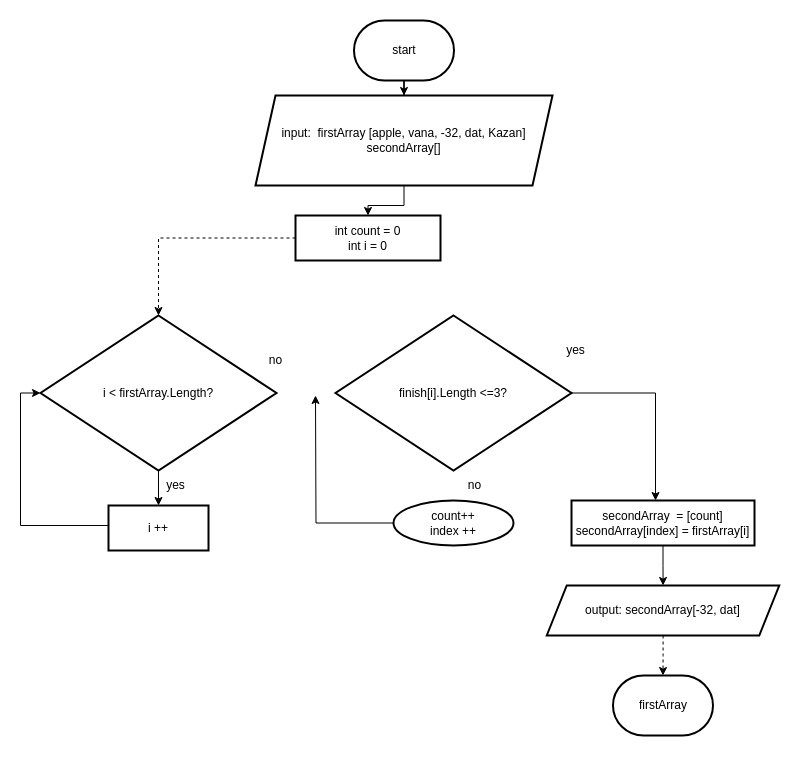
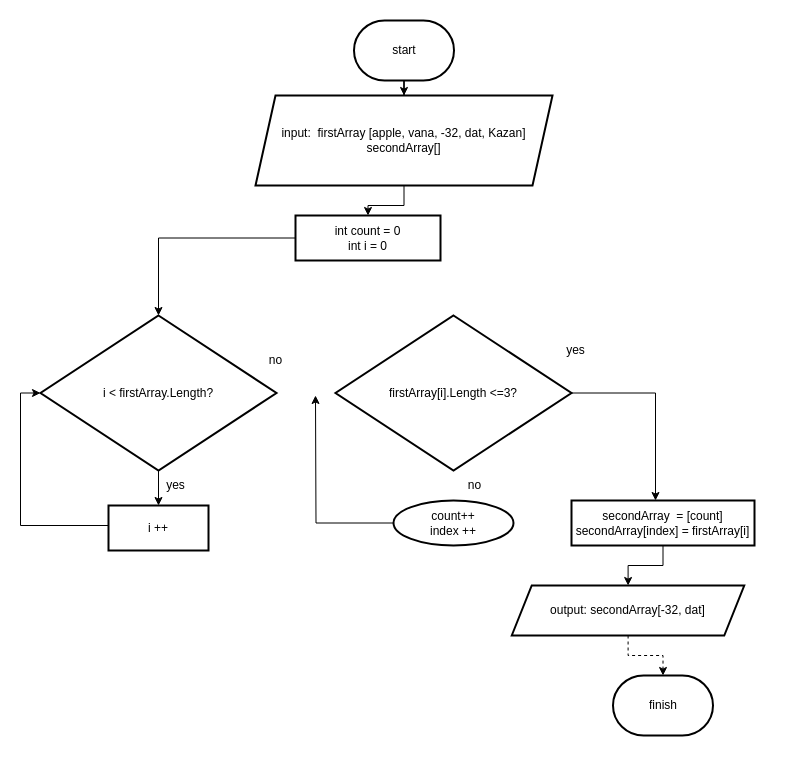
(191, 238) -> (191, 238)
(454, 394) -> (454, 394)
(663, 611) -> (628, 611)
(664, 706) -> (664, 706)
